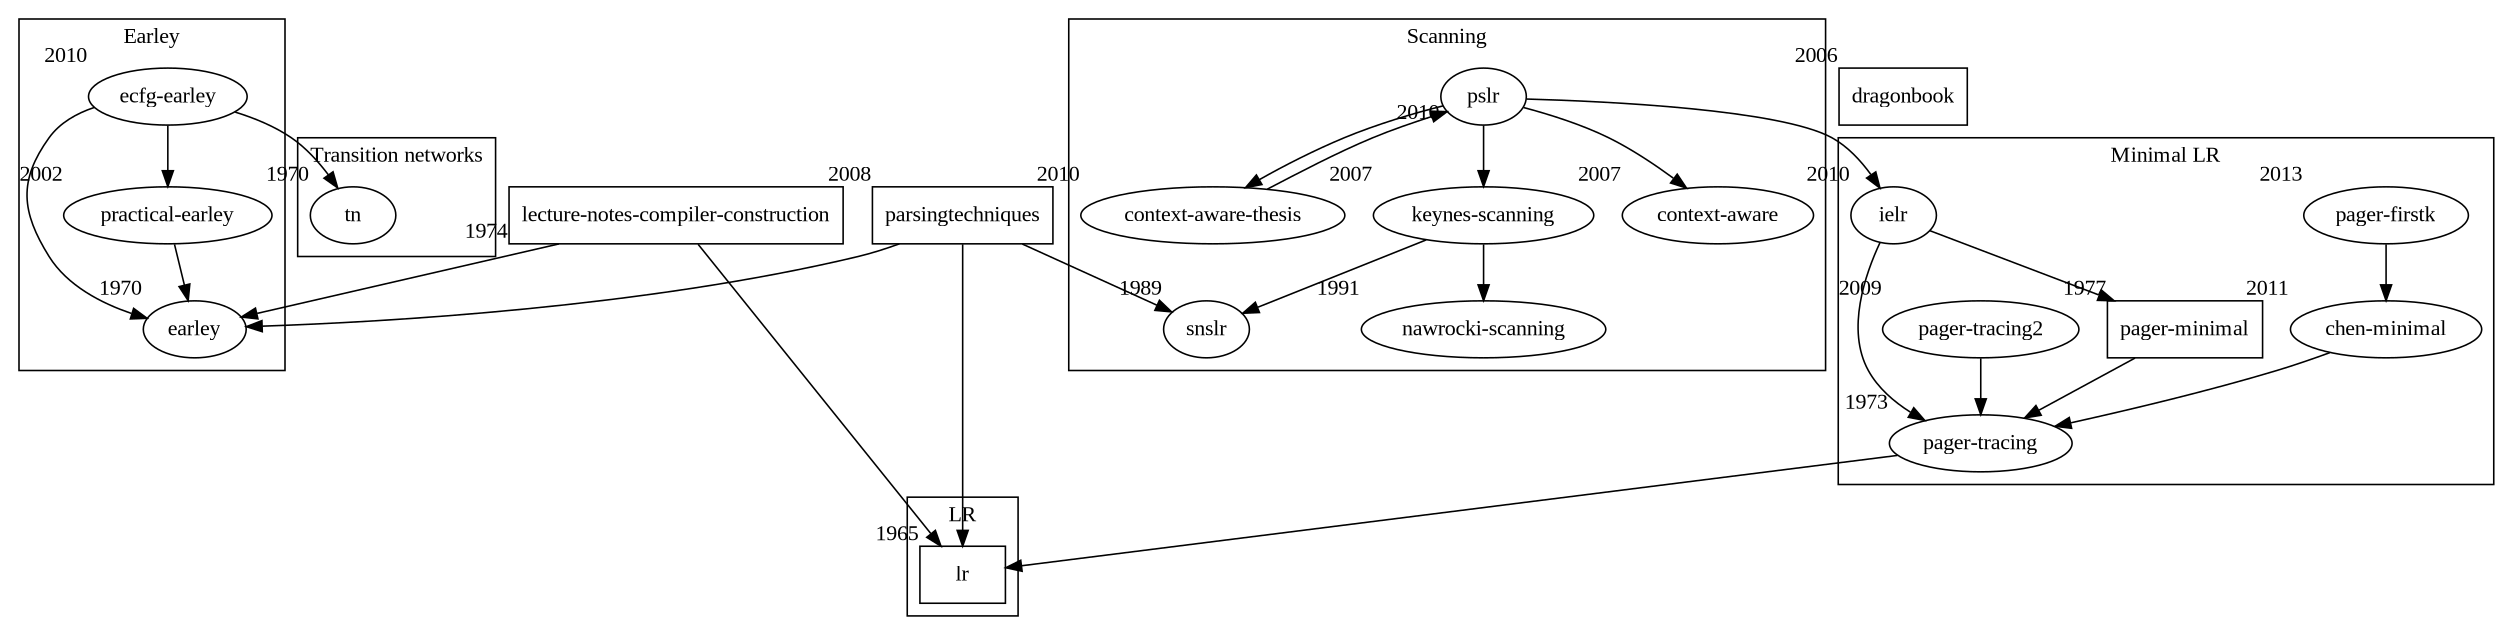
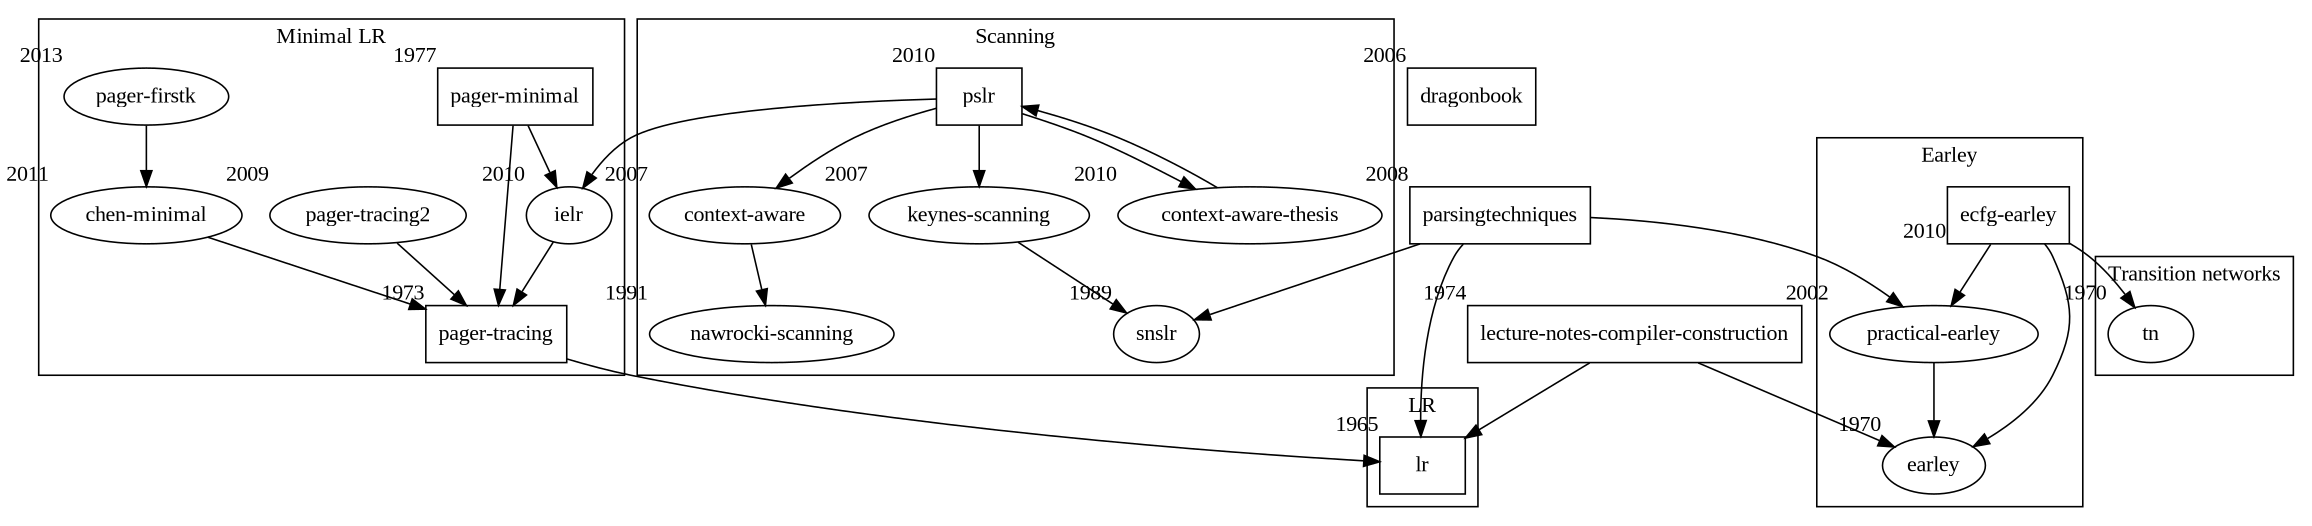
(168, 97) -> (2008, 215)
(1484, 97) -> (979, 97)
(2014, 263) -> (539, 149)
(1484, 265) -> (757, 267)
(583, 303) -> (1746, 237)
(1981, 443) -> (496, 334)
